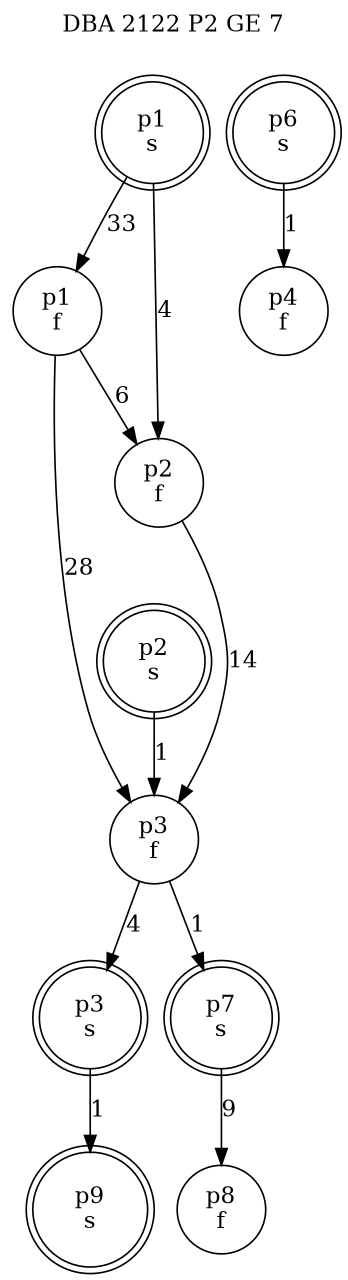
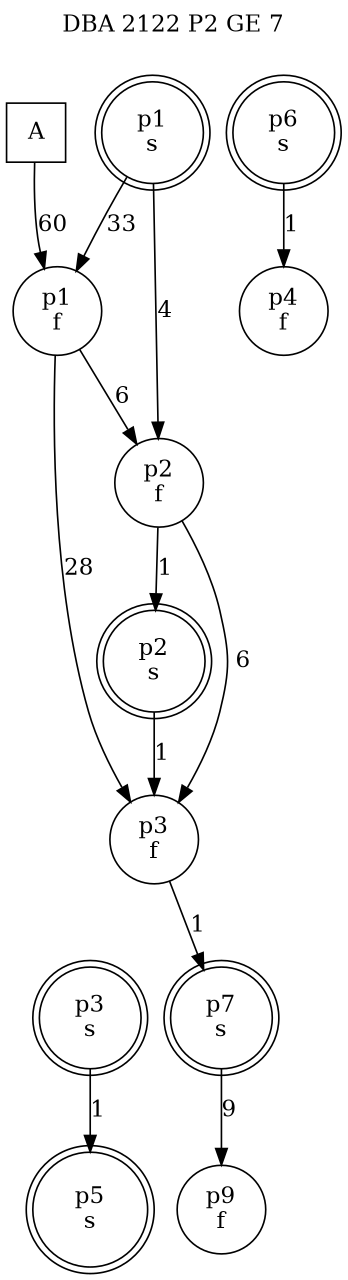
none -> (36, 133)
none -> (157, 561)
(244, 661) -> (244, 661)
(126, 918) -> none
(90, 1210) -> (90, 1210)
(221, 1210) -> (221, 1210)
